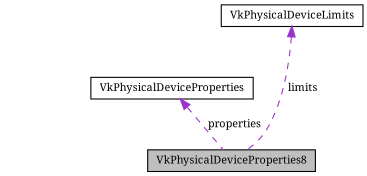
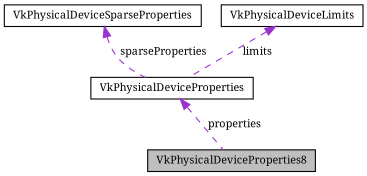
none -> (103, 16)
(280, 99) -> (227, 55)
